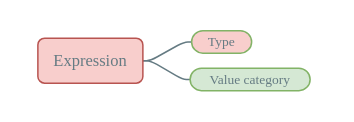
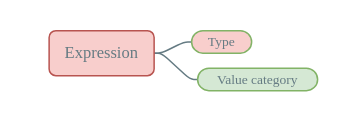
(90, 60) -> (102, 53)
(250, 79) -> (258, 79)
